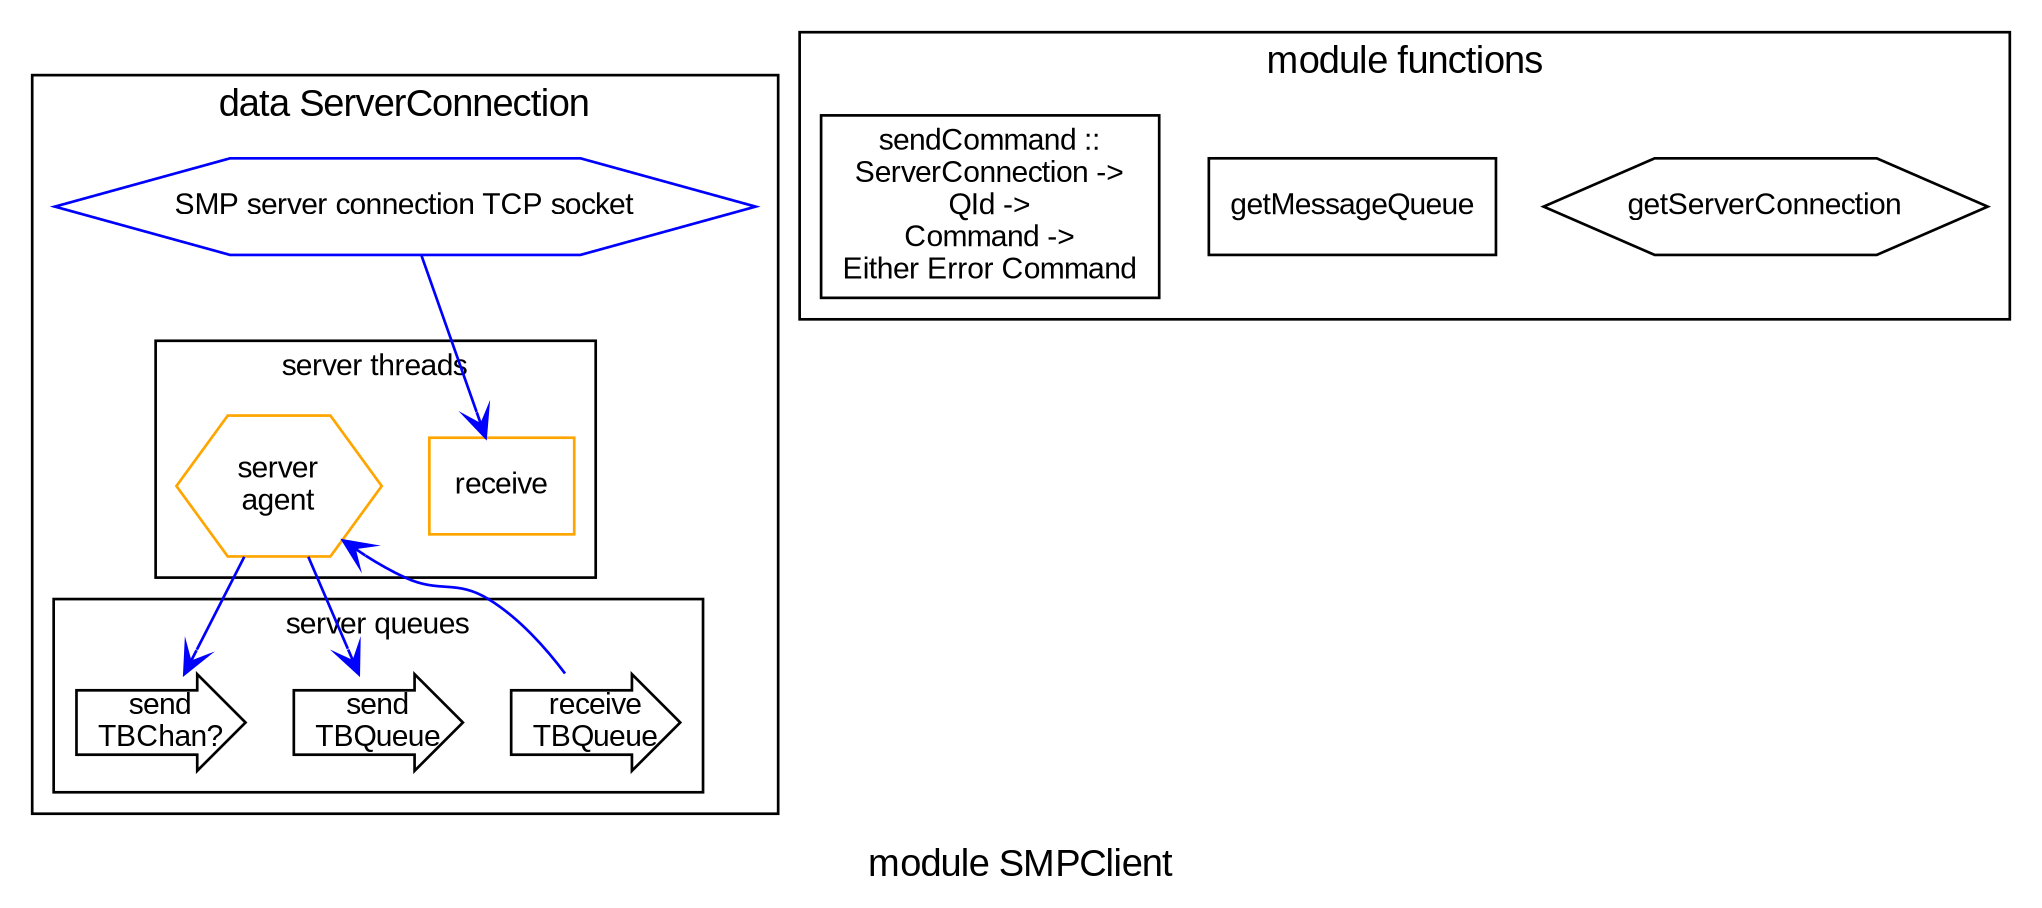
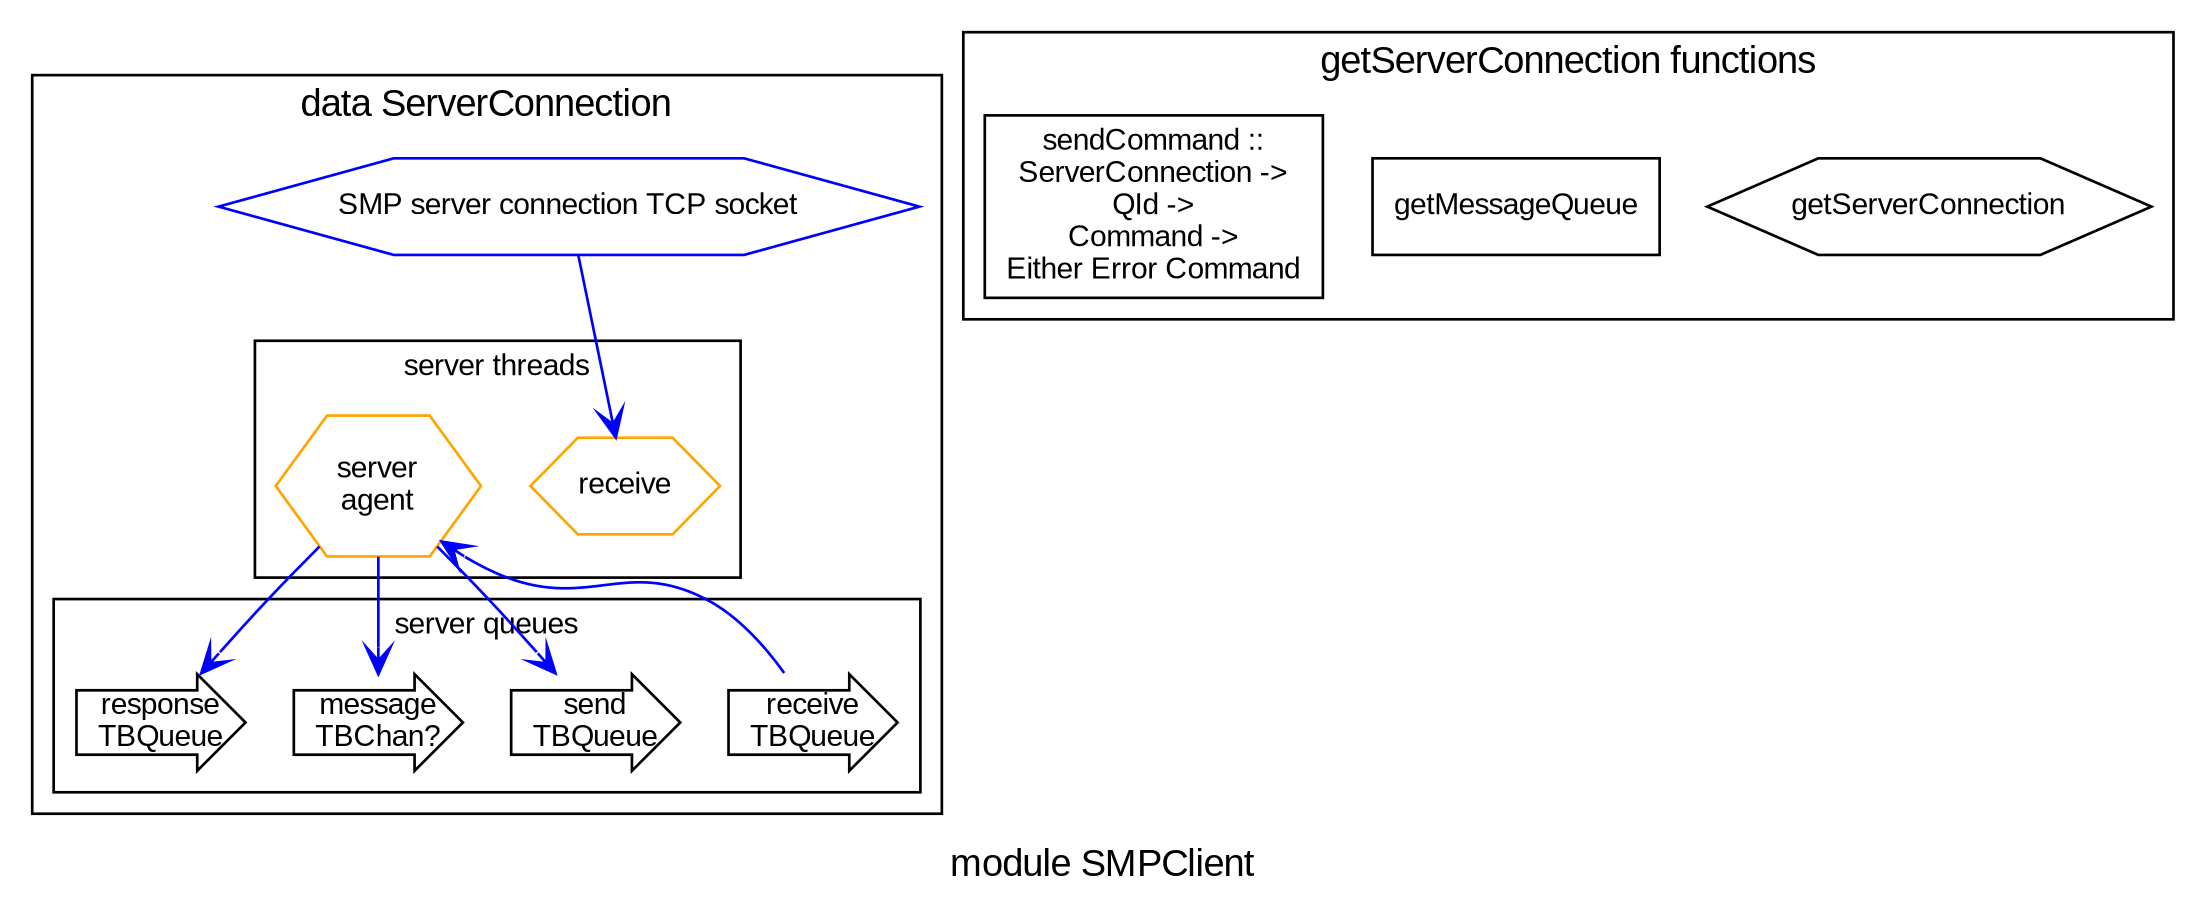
(1405, 63) -> (1568, 63)
(502, 486) -> (625, 486)
none -> (161, 723)
(161, 723) -> (378, 723)
